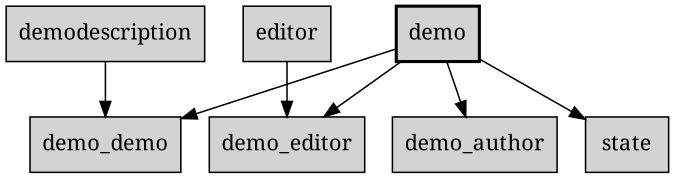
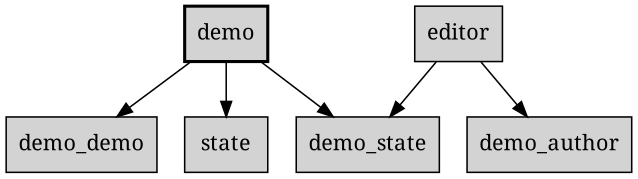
(105, 34) -> none
(454, 82) -> (499, 83)
(287, 145) -> (368, 145)
